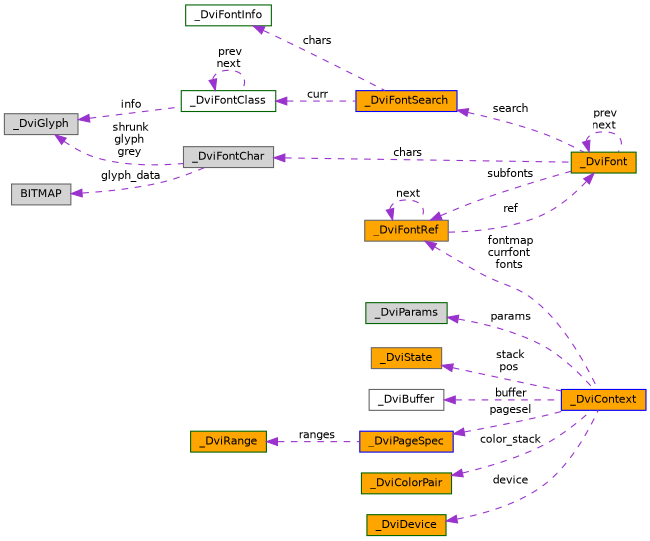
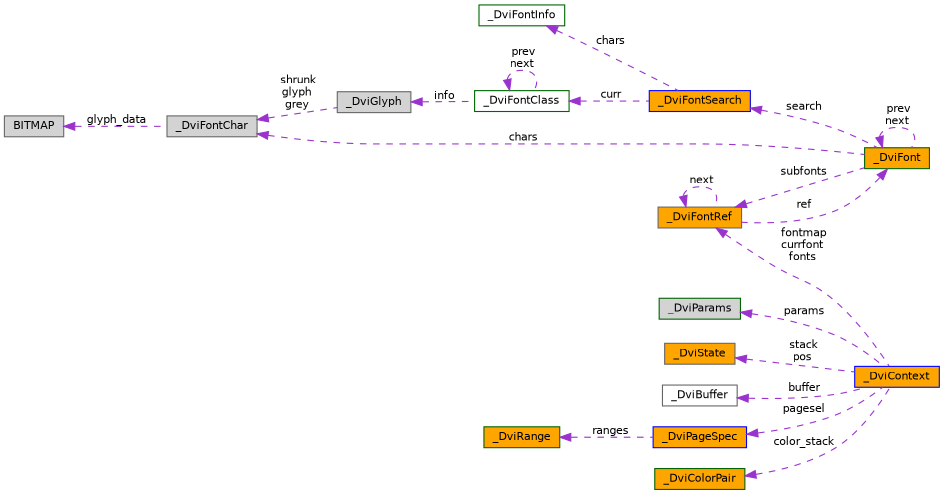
(121, 163) -> (303, 113)
(406, 525) -> none
